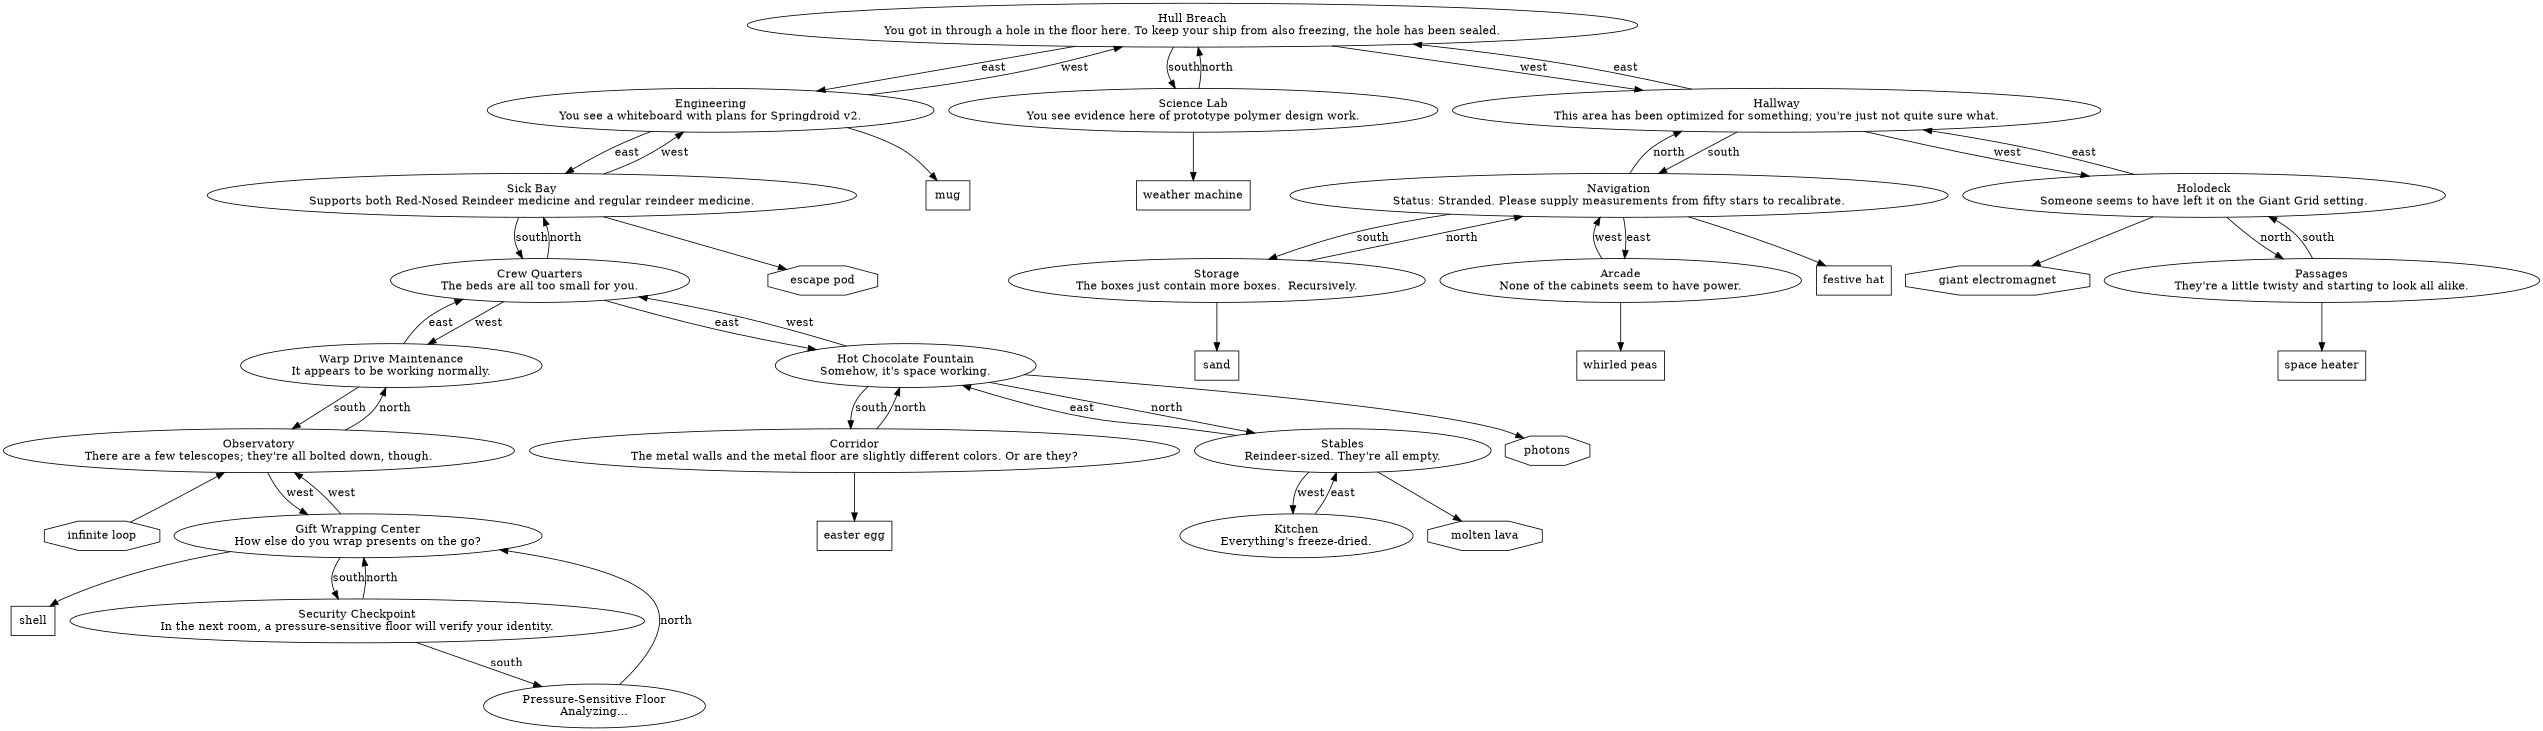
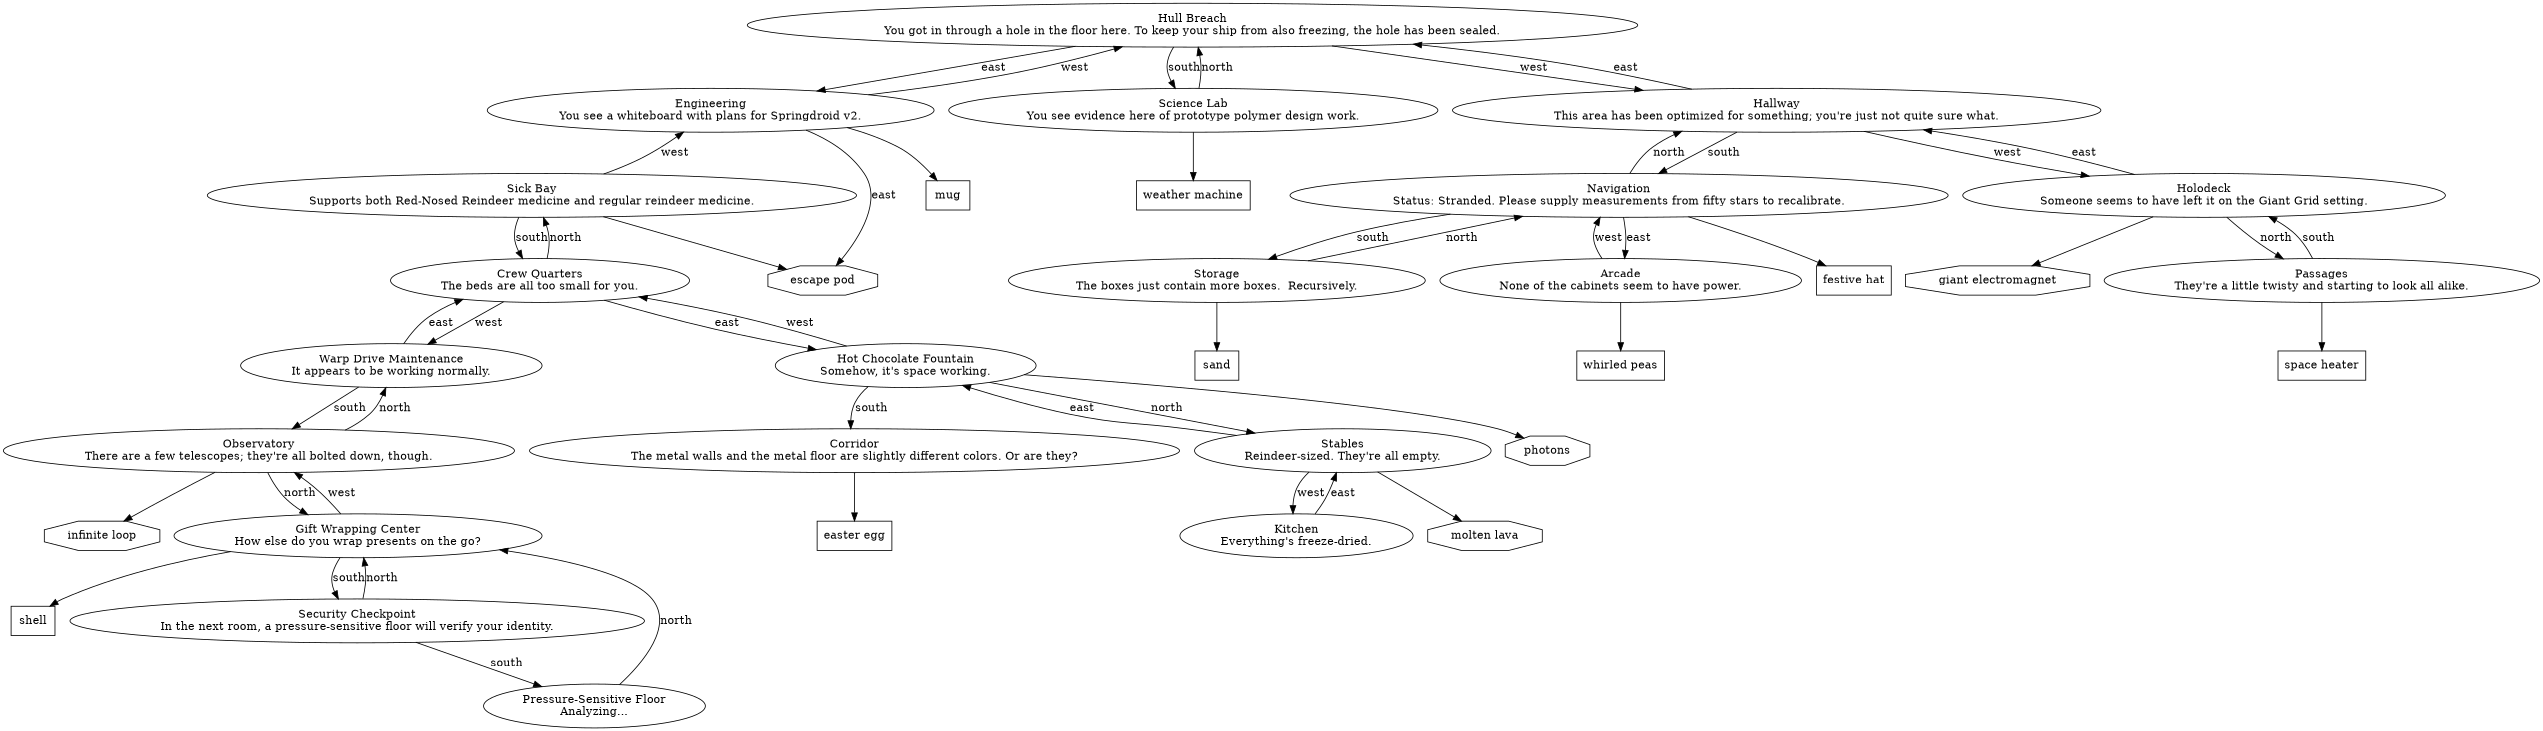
(611, 148) -> (869, 183)
(889, 413) -> none
(300, 493) -> (300, 493)
(174, 500) -> (173, 494)
